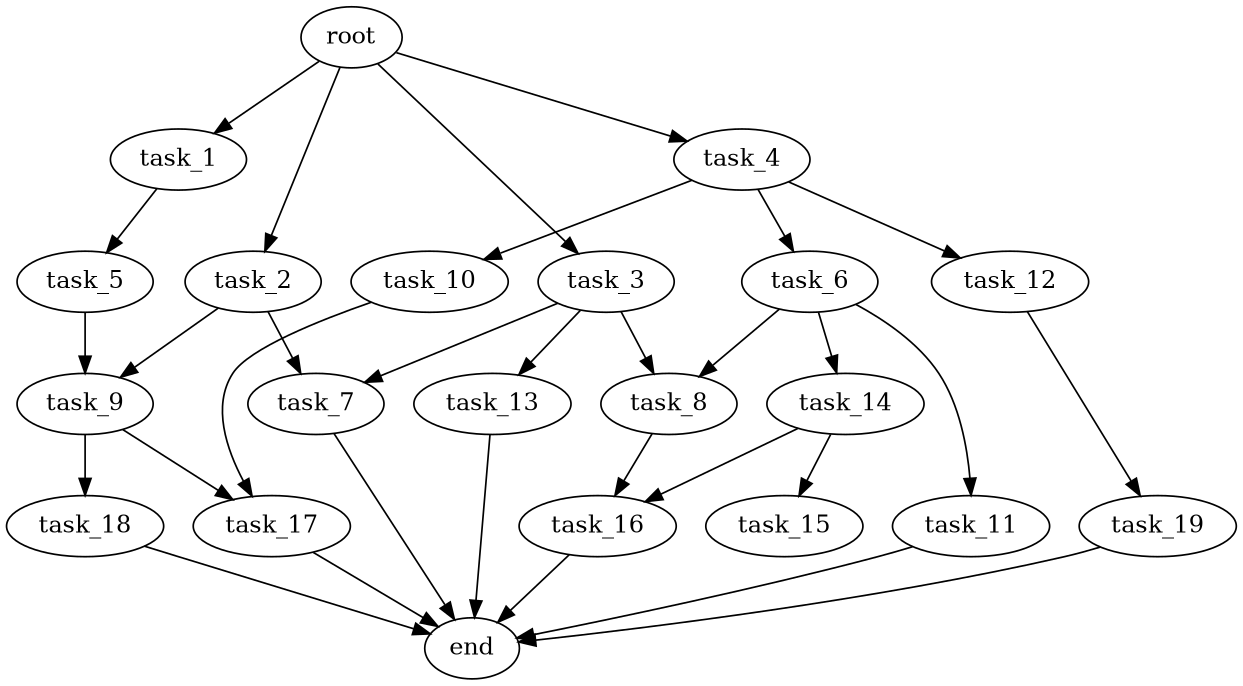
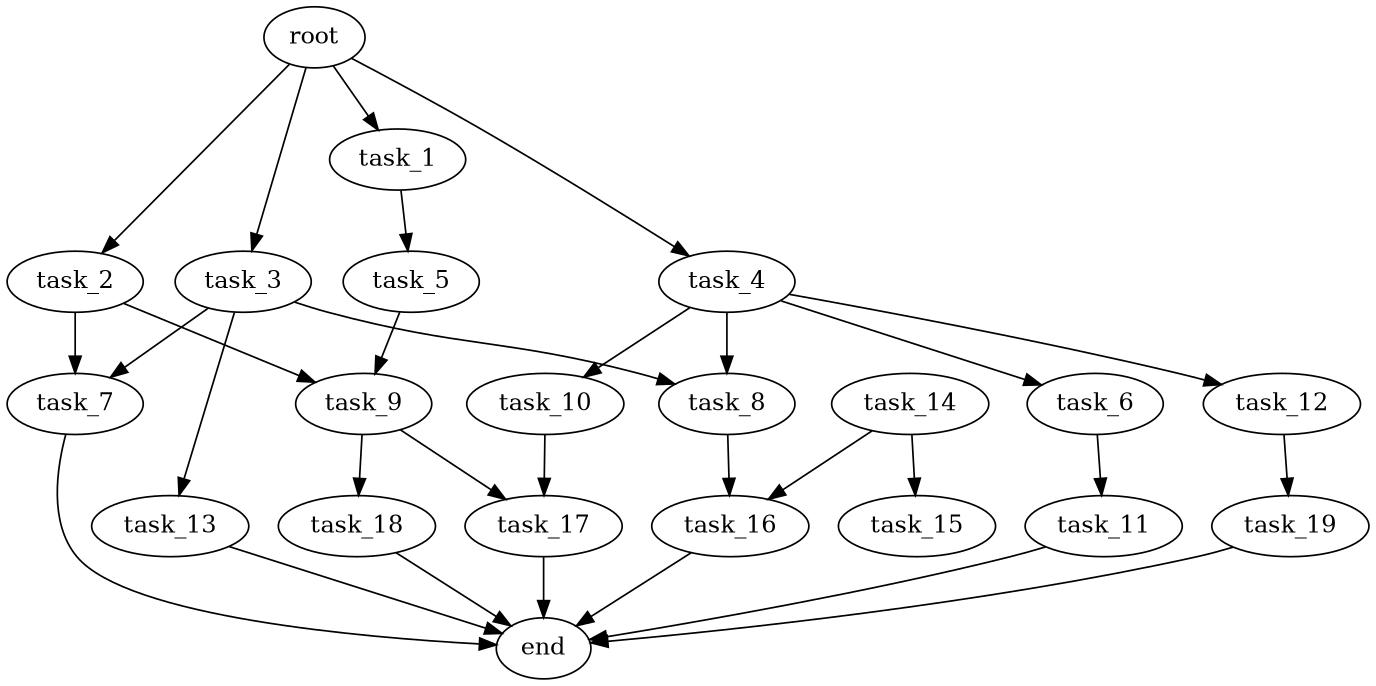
(825, 334) -> none
(746, 337) -> (727, 335)
